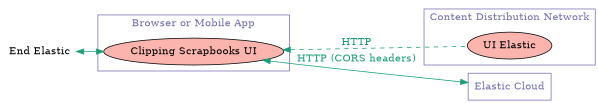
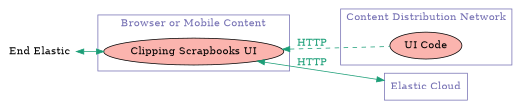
(194, 24) -> (194, 24)
(510, 46) -> (426, 46)
(357, 59) -> (312, 62)
